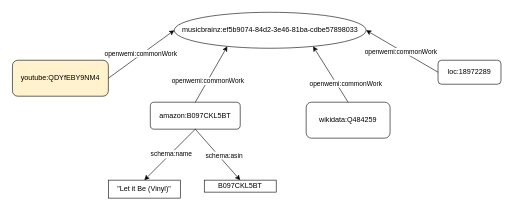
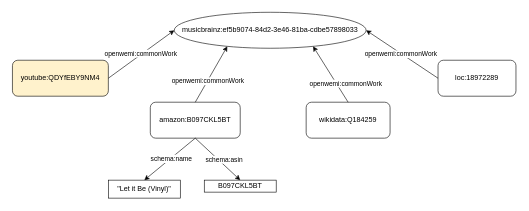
(470, 72) -> (477, 78)
(195, 116) -> (195, 120)
(348, 120) -> (348, 120)
